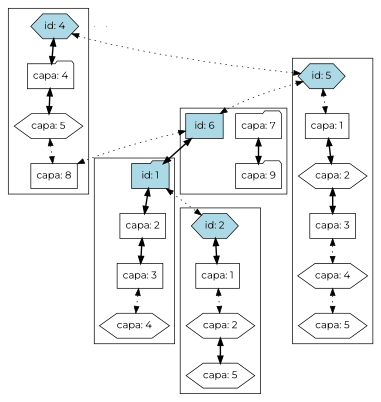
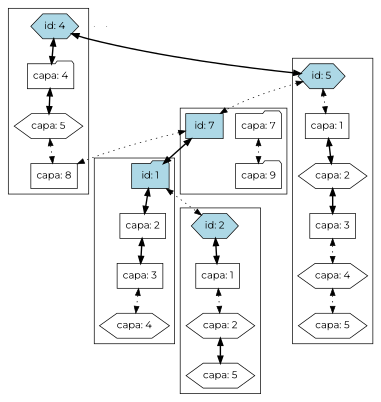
(185, 58) -> (185, 58)
(204, 126) -> (204, 126)
(259, 151) -> (259, 151)
